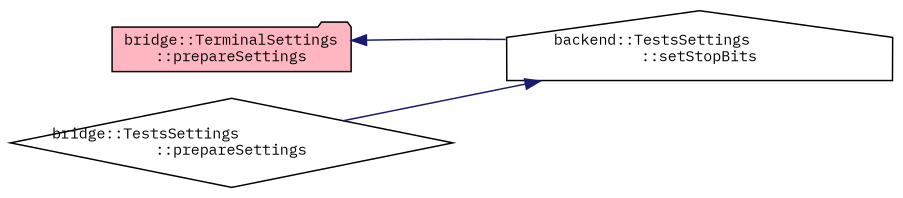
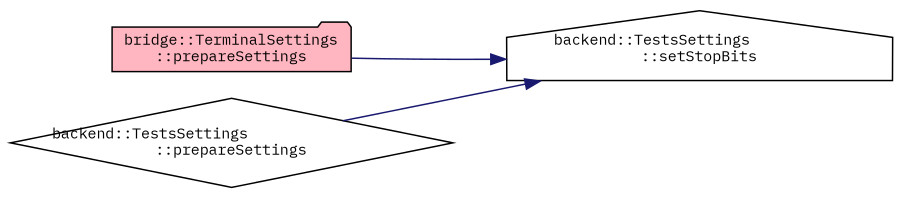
(436, 39) -> (421, 59)
(232, 143) -> (232, 143)
